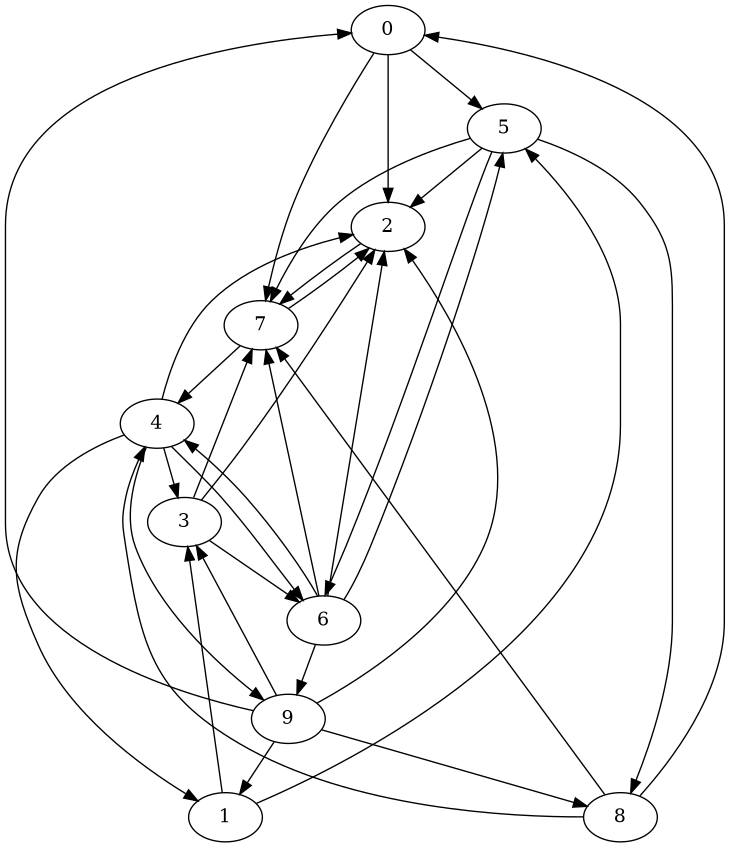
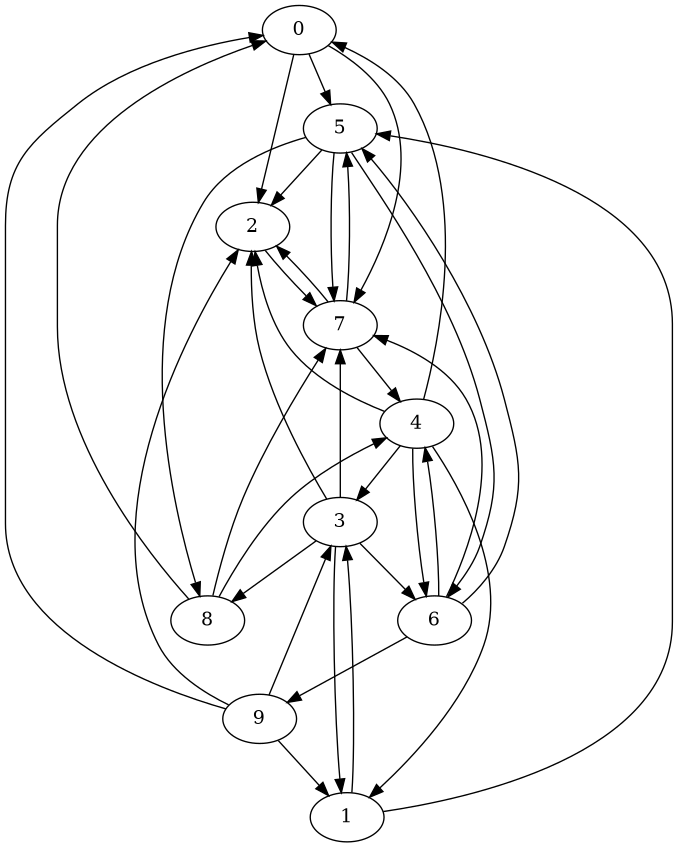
none -> (349, 234)
(355, 431) -> none
(155, 585) -> (443, 205)
none -> (334, 663)
(448, 766) -> (280, 567)
